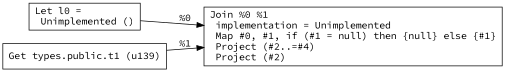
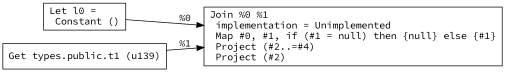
(85, 17) -> (85, 17)
